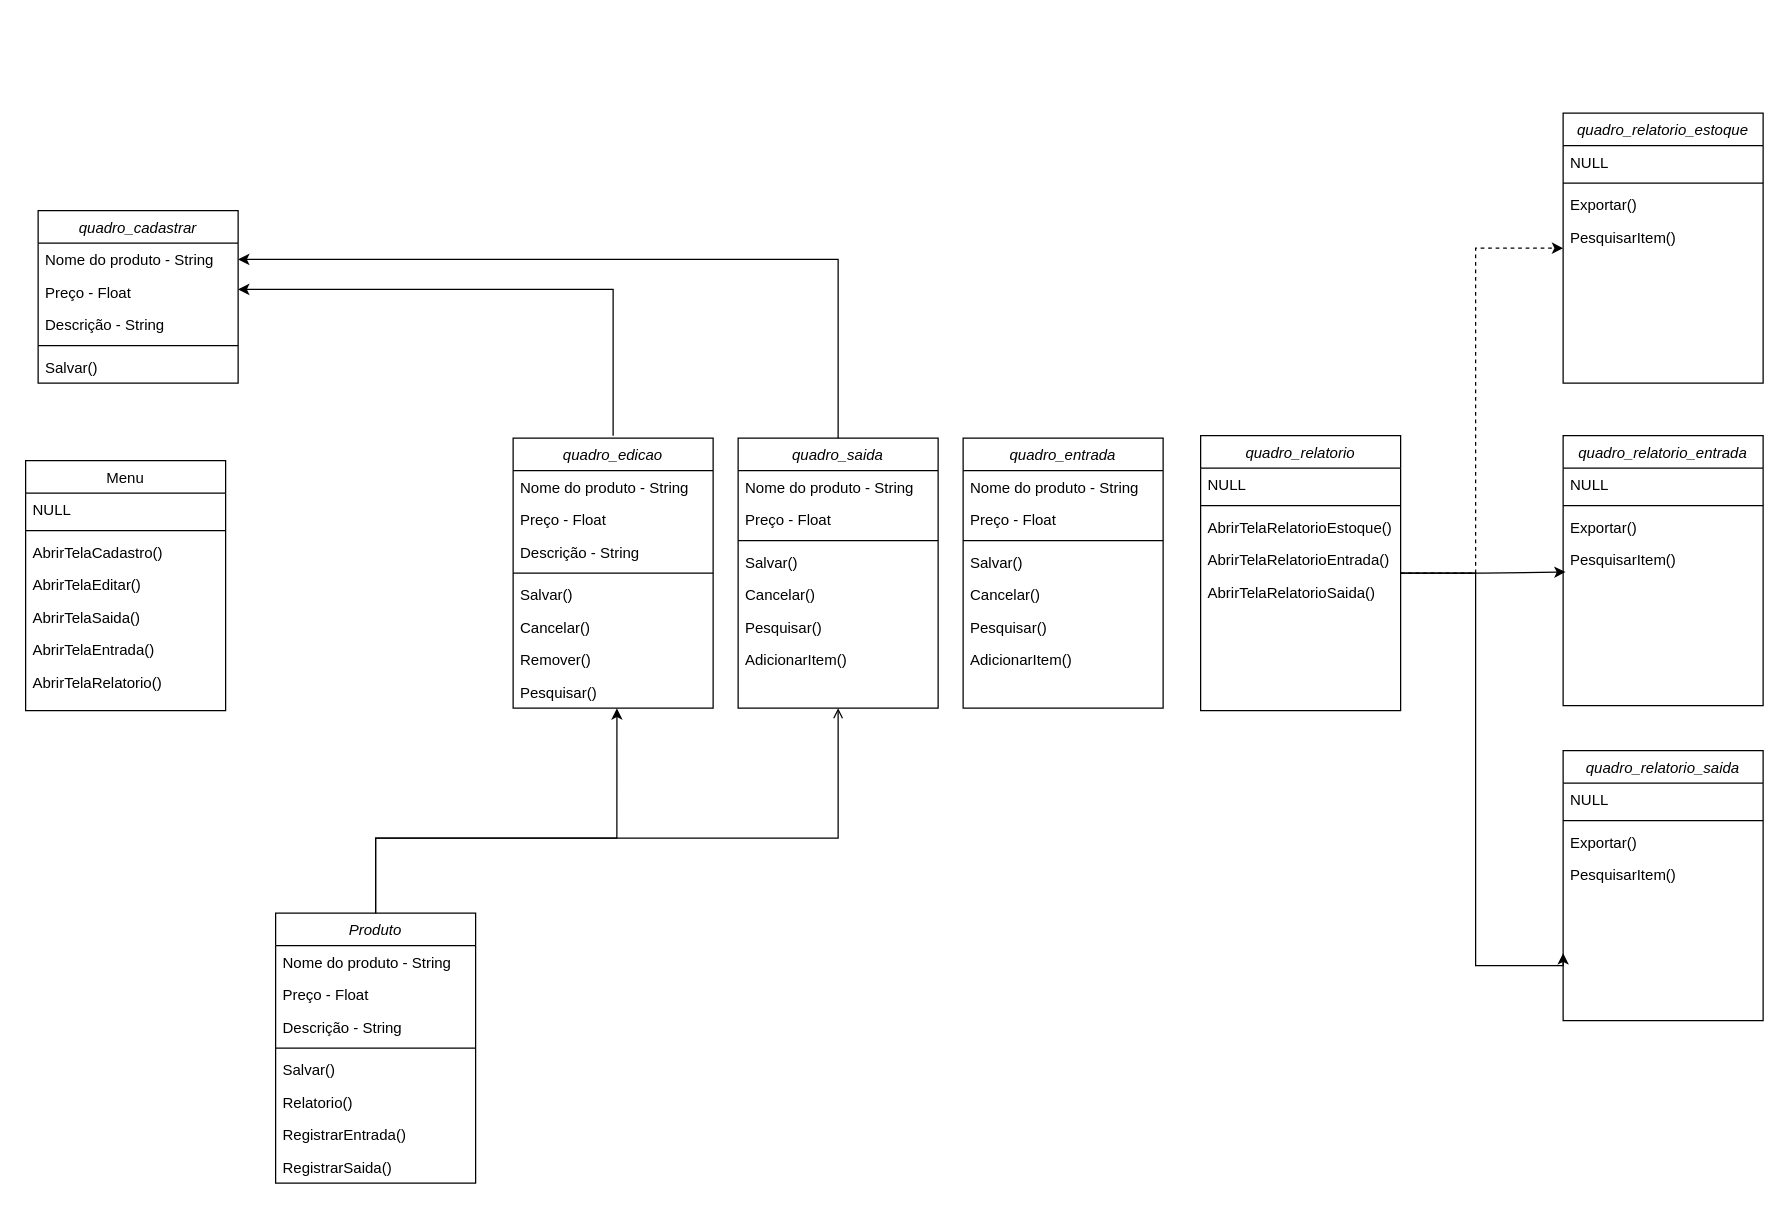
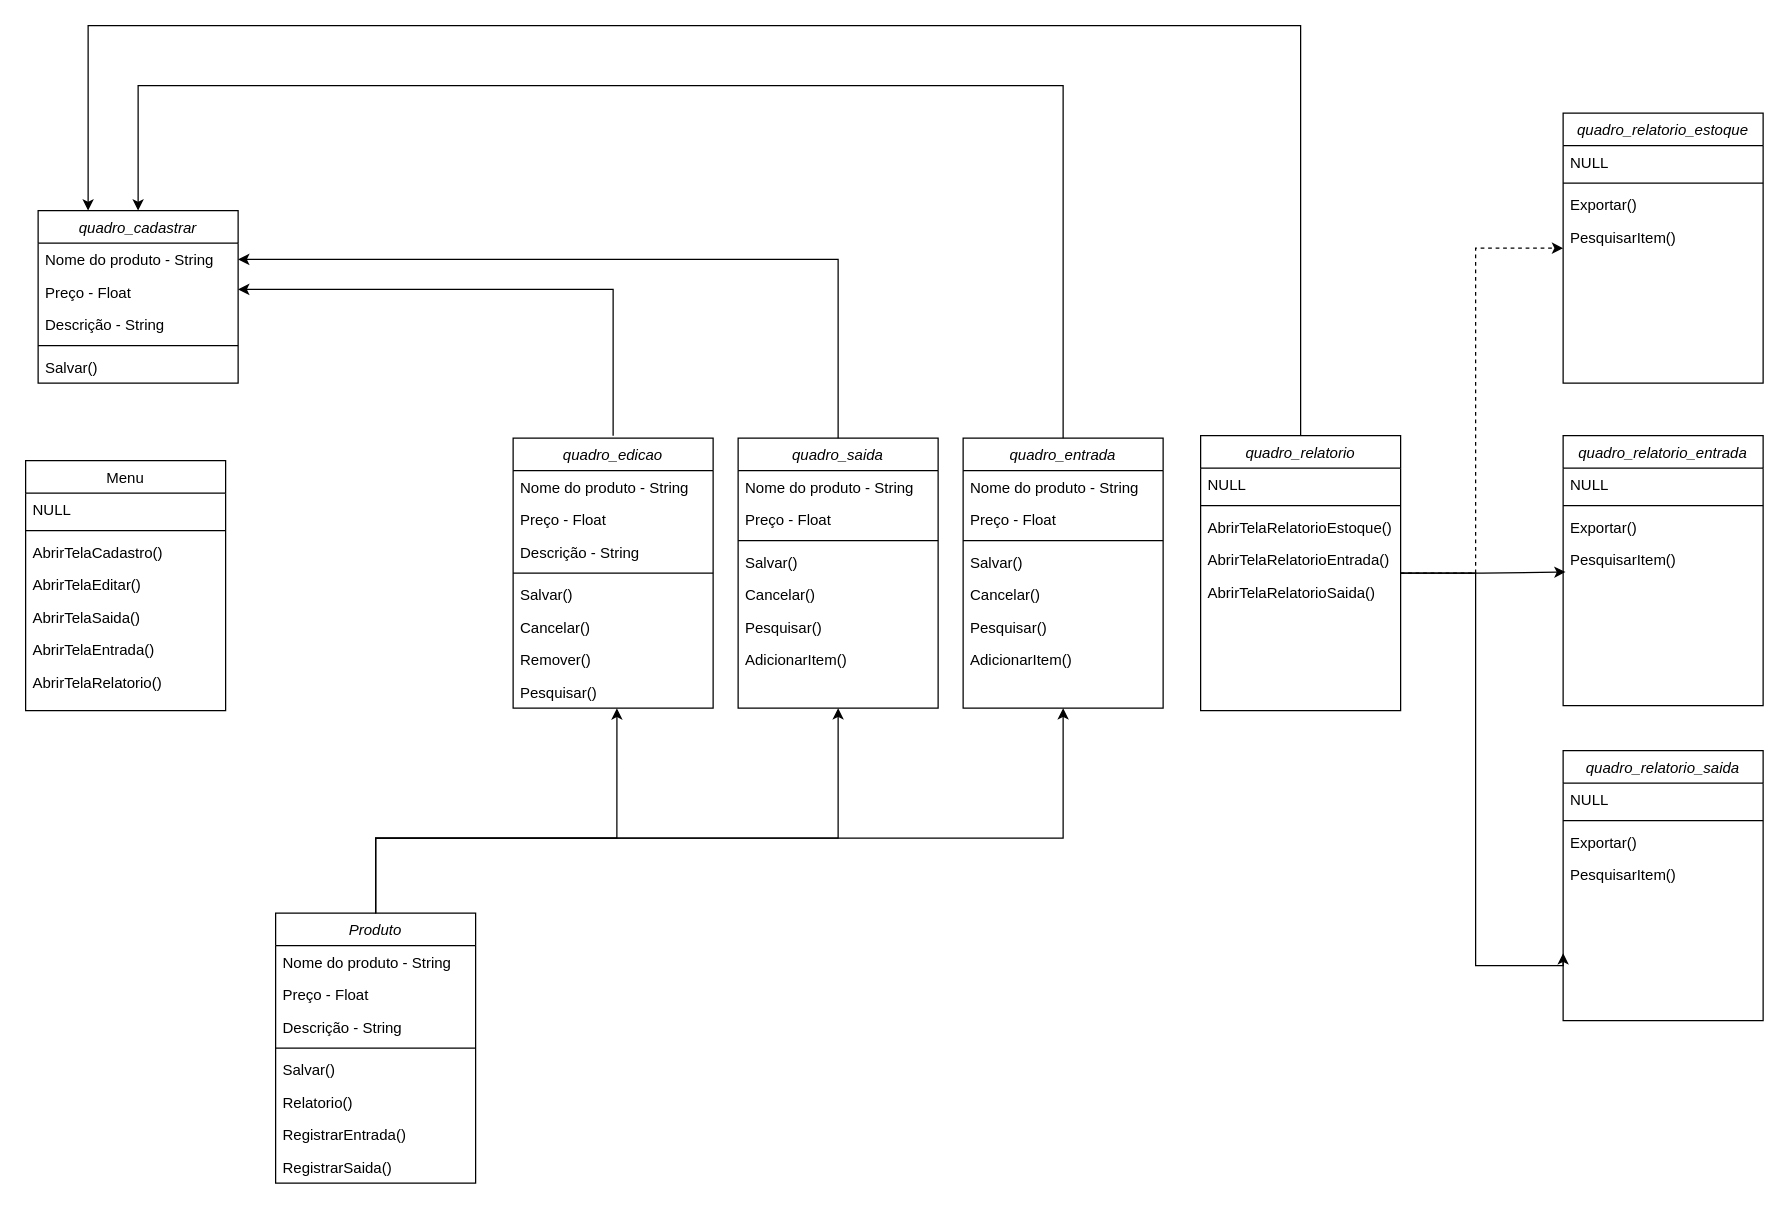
none -> (811, 26)
none -> (718, 86)
(838, 716) -> (838, 718)
none -> (1012, 838)
